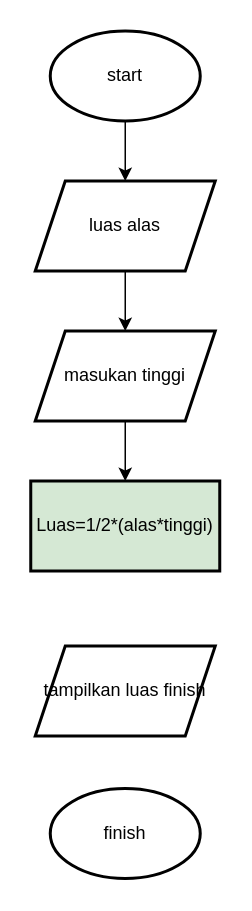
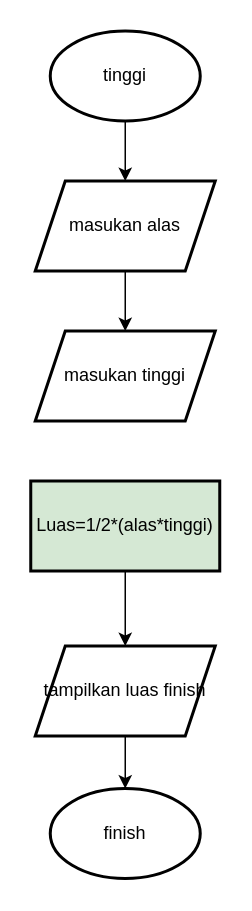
(125, 76) -> (125, 76)
(125, 226) -> (125, 226)
(125, 446) -> none
none -> (125, 603)
none -> (125, 764)
